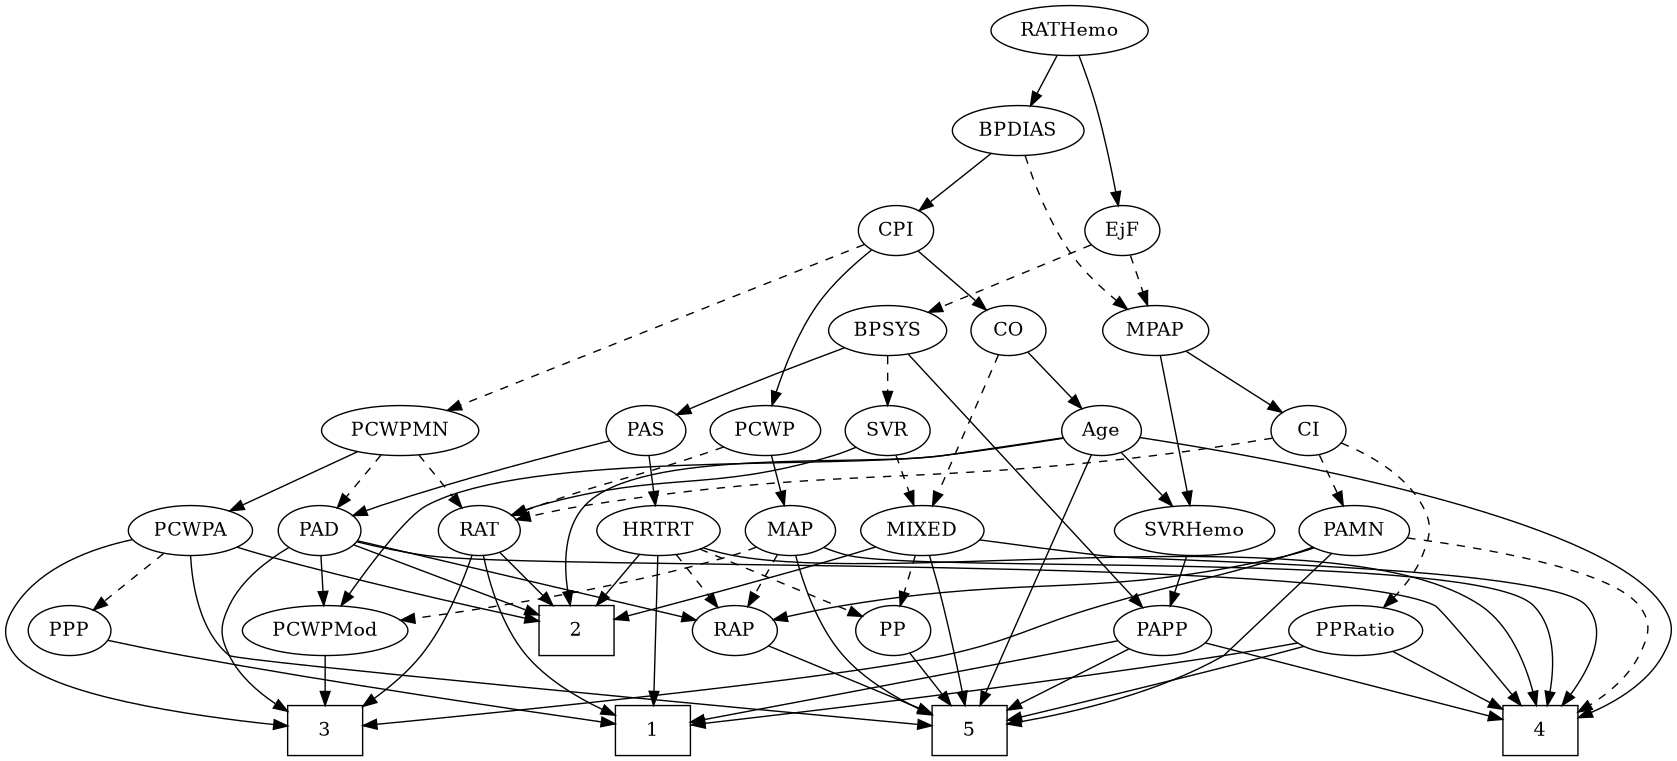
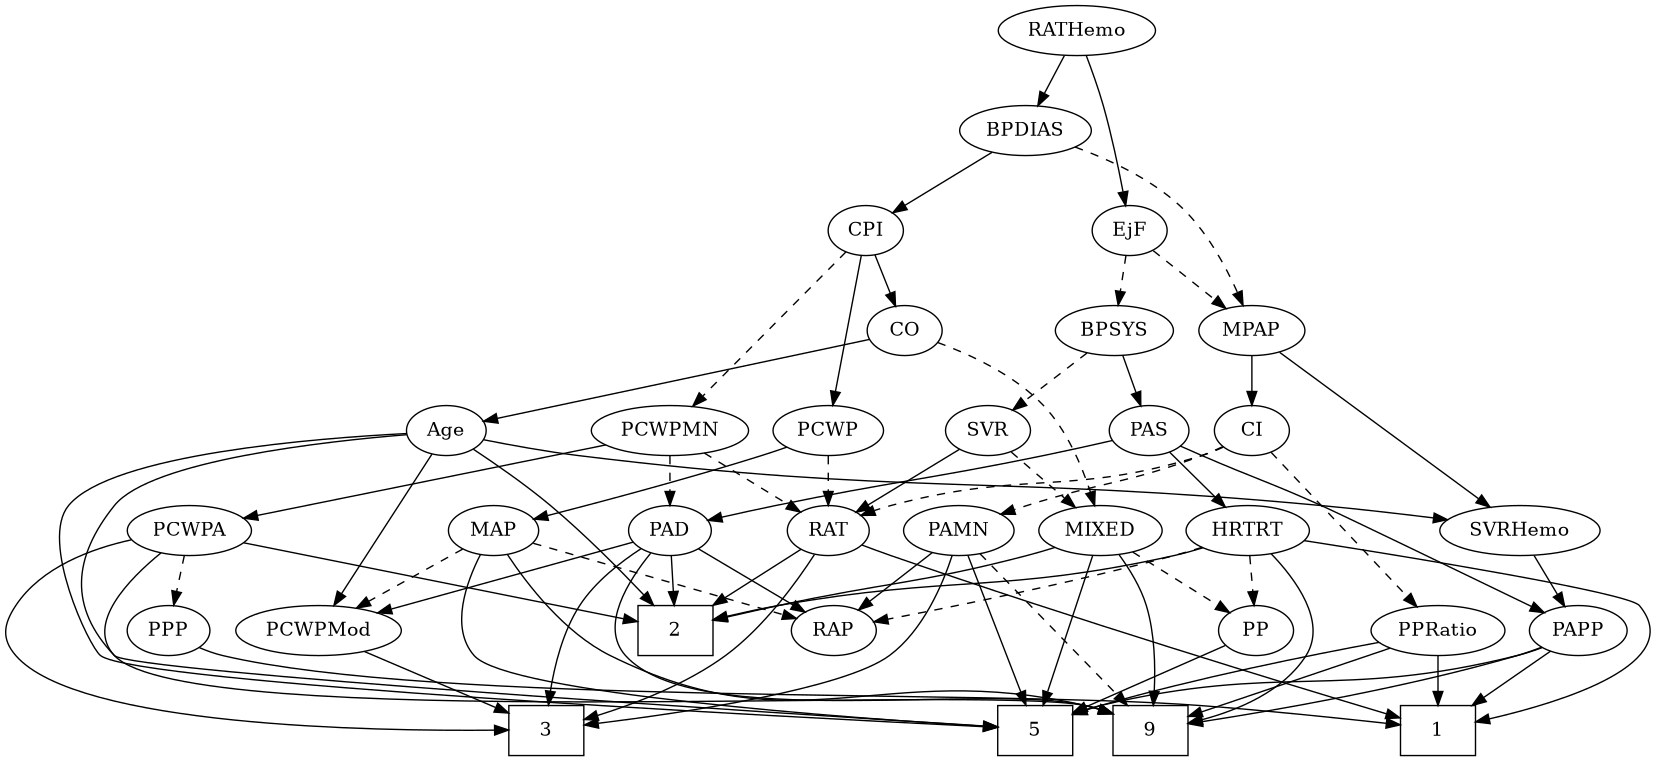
(1026, 482) -> (1358, 523)
(851, 680) -> none
(1540, 731) -> (1150, 731)
